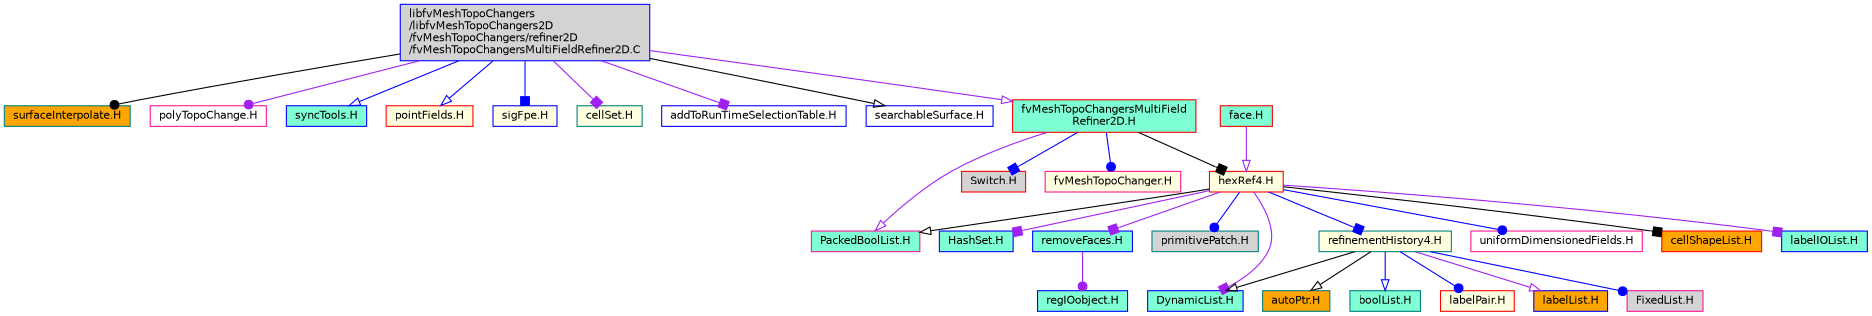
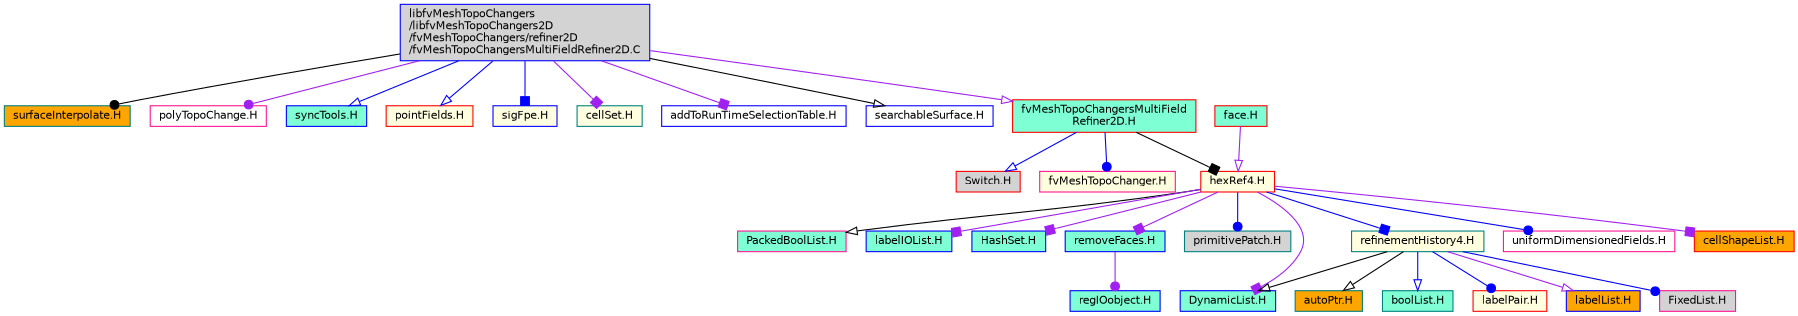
(1049, 149) -> (1046, 149)
(959, 167) -> none
(1467, 208) -> (1479, 207)
